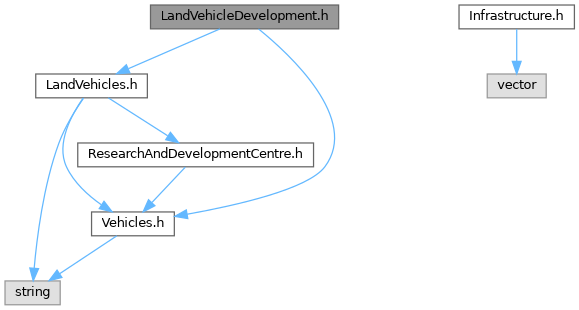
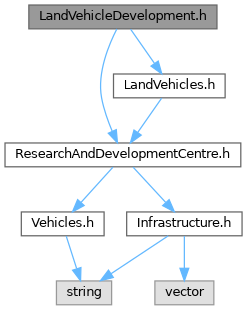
(64, 157) -> none
(329, 158) -> (101, 80)
(48, 180) -> (140, 255)
none -> (149, 185)
